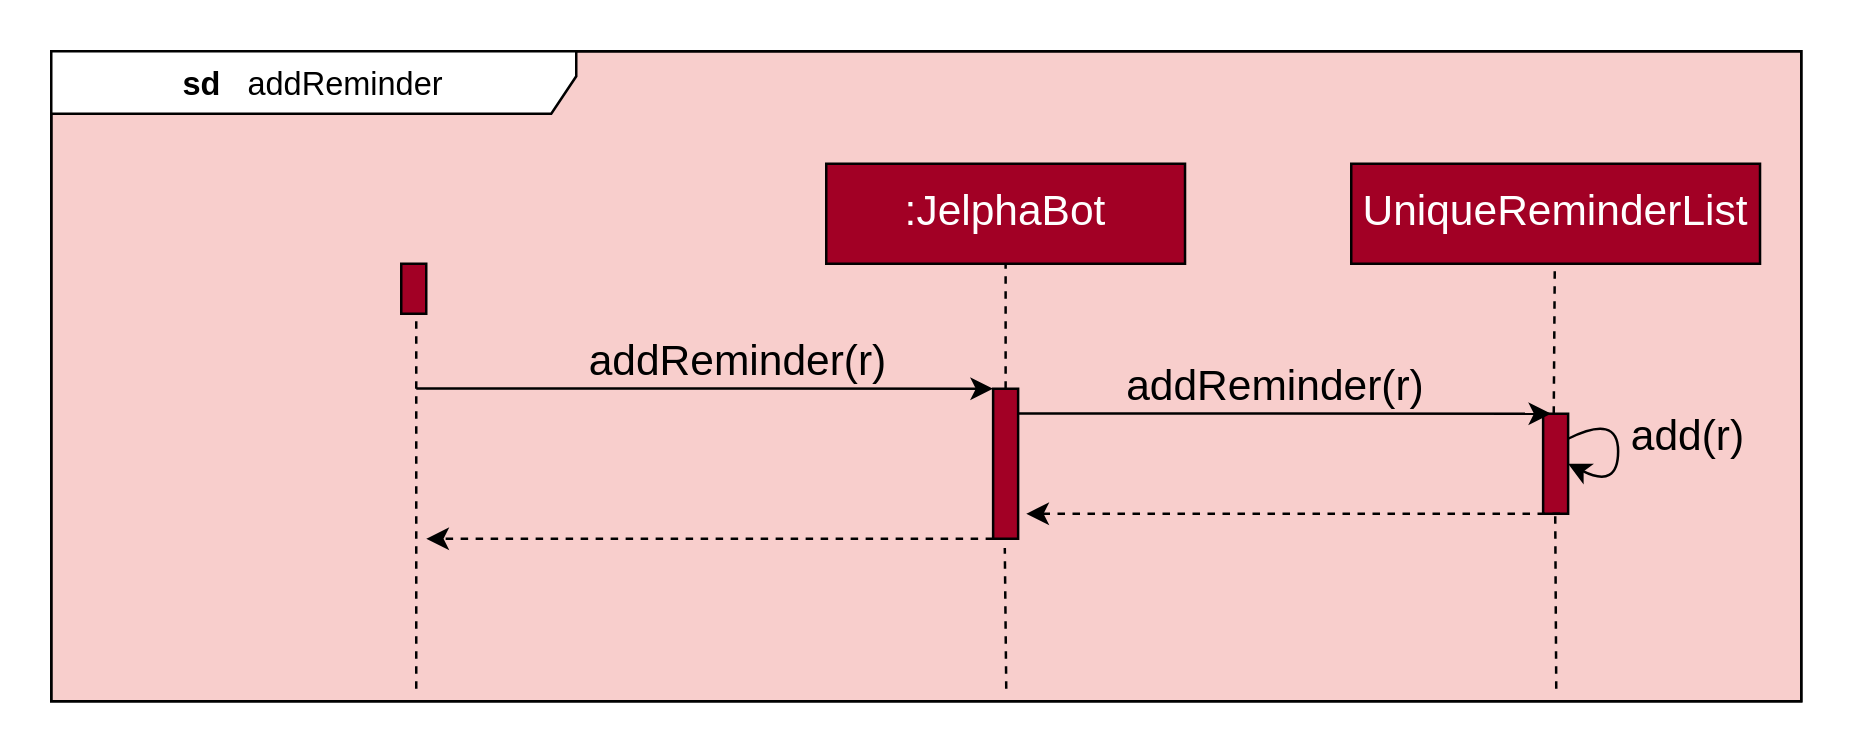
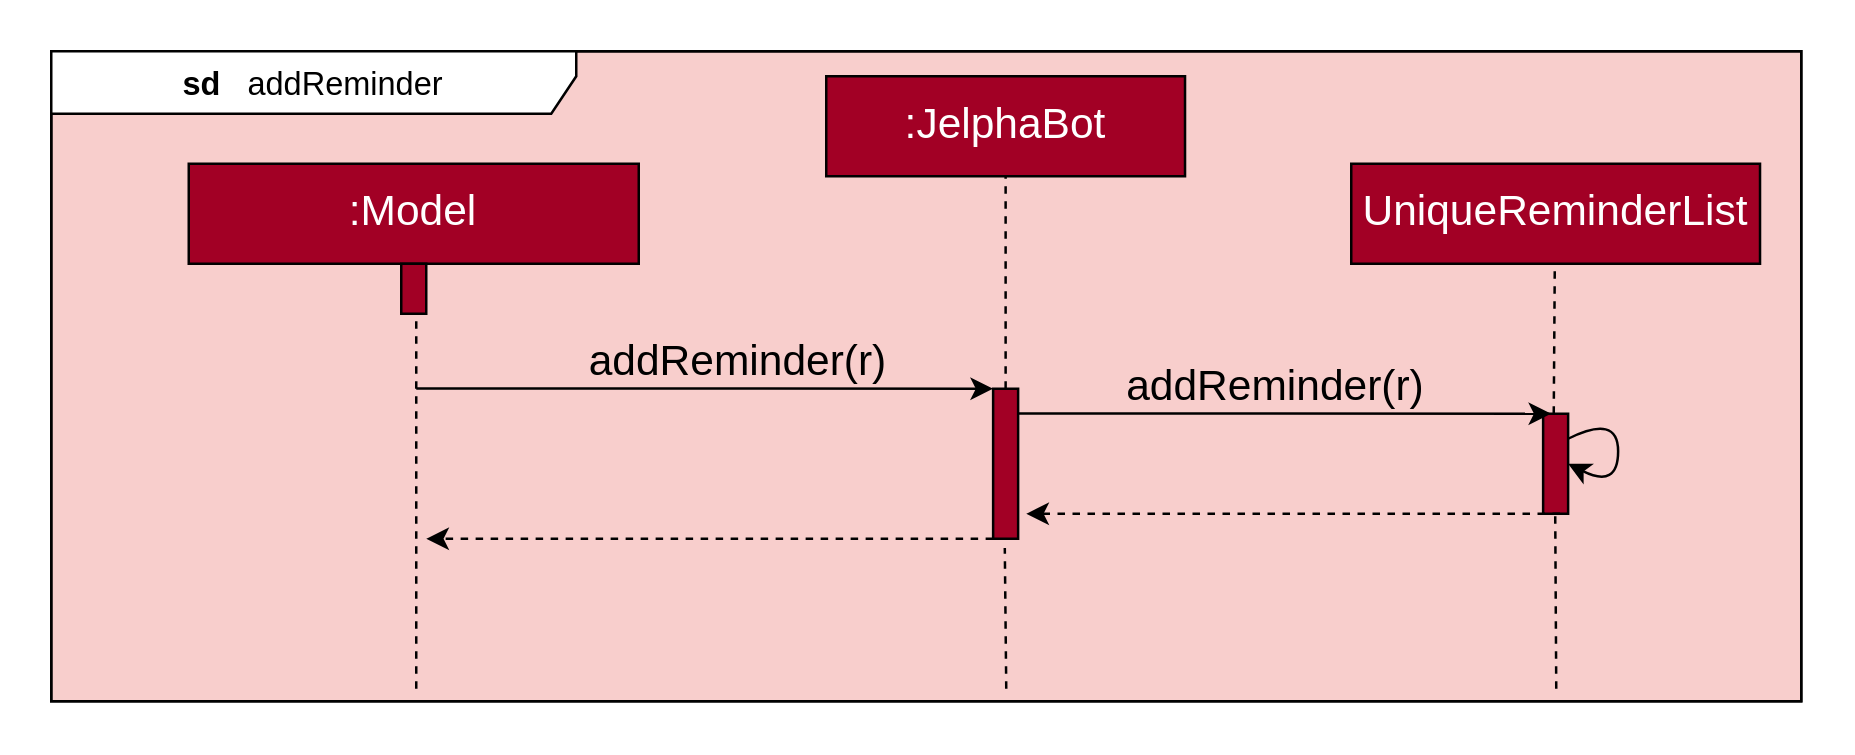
none -> (414, 214)
(1006, 214) -> (1006, 126)
(1689, 439) -> none
